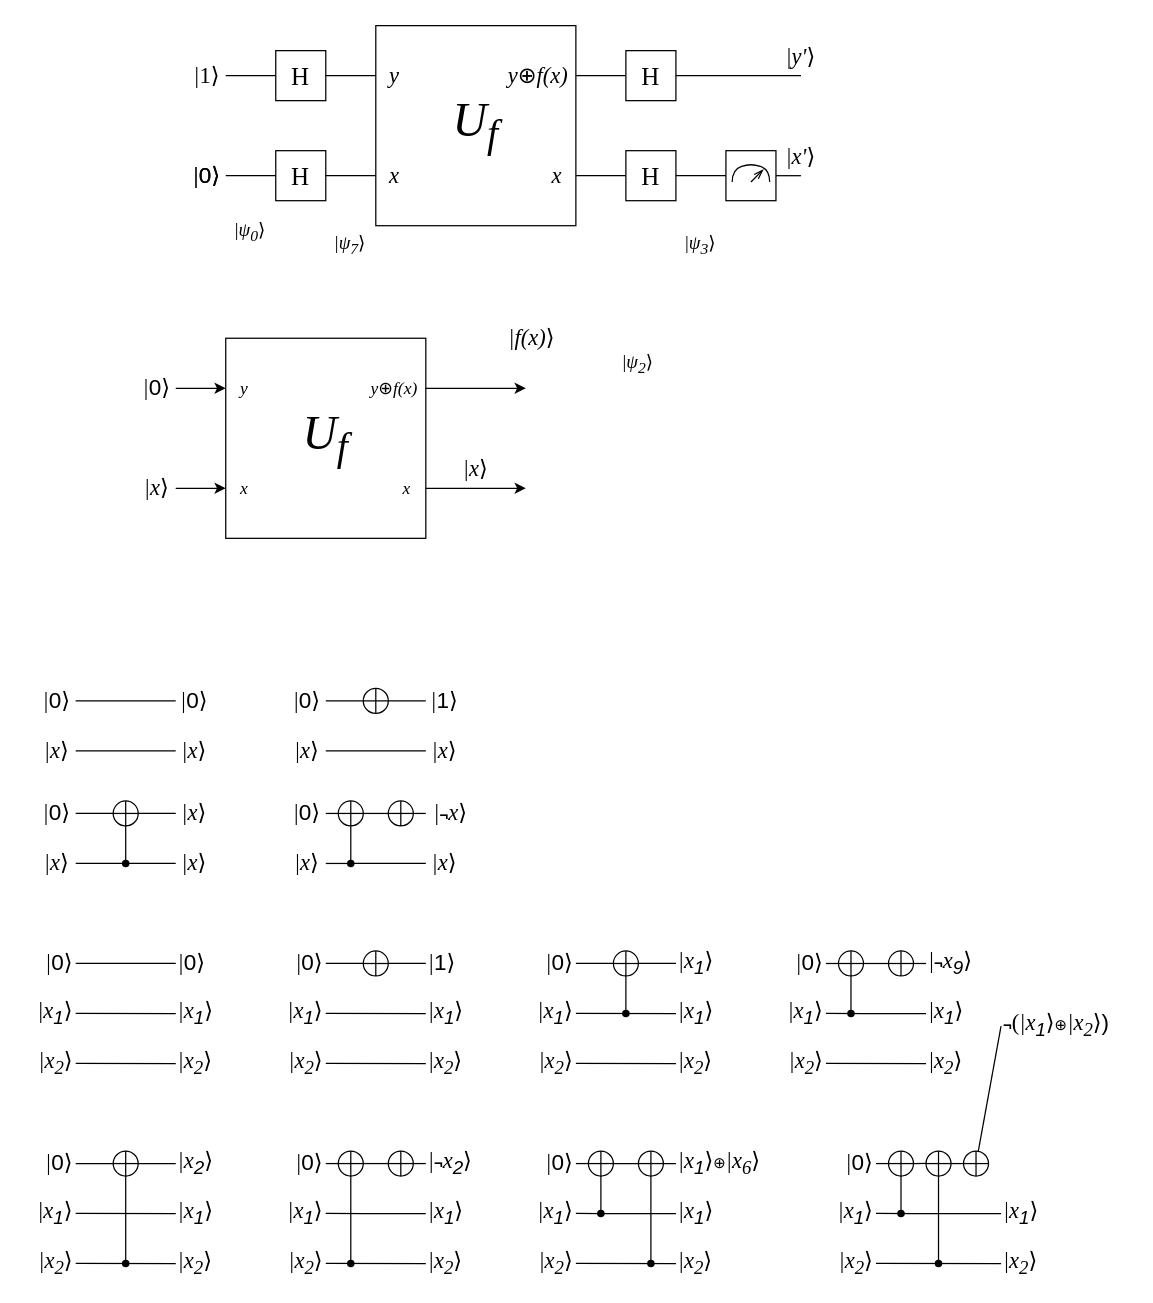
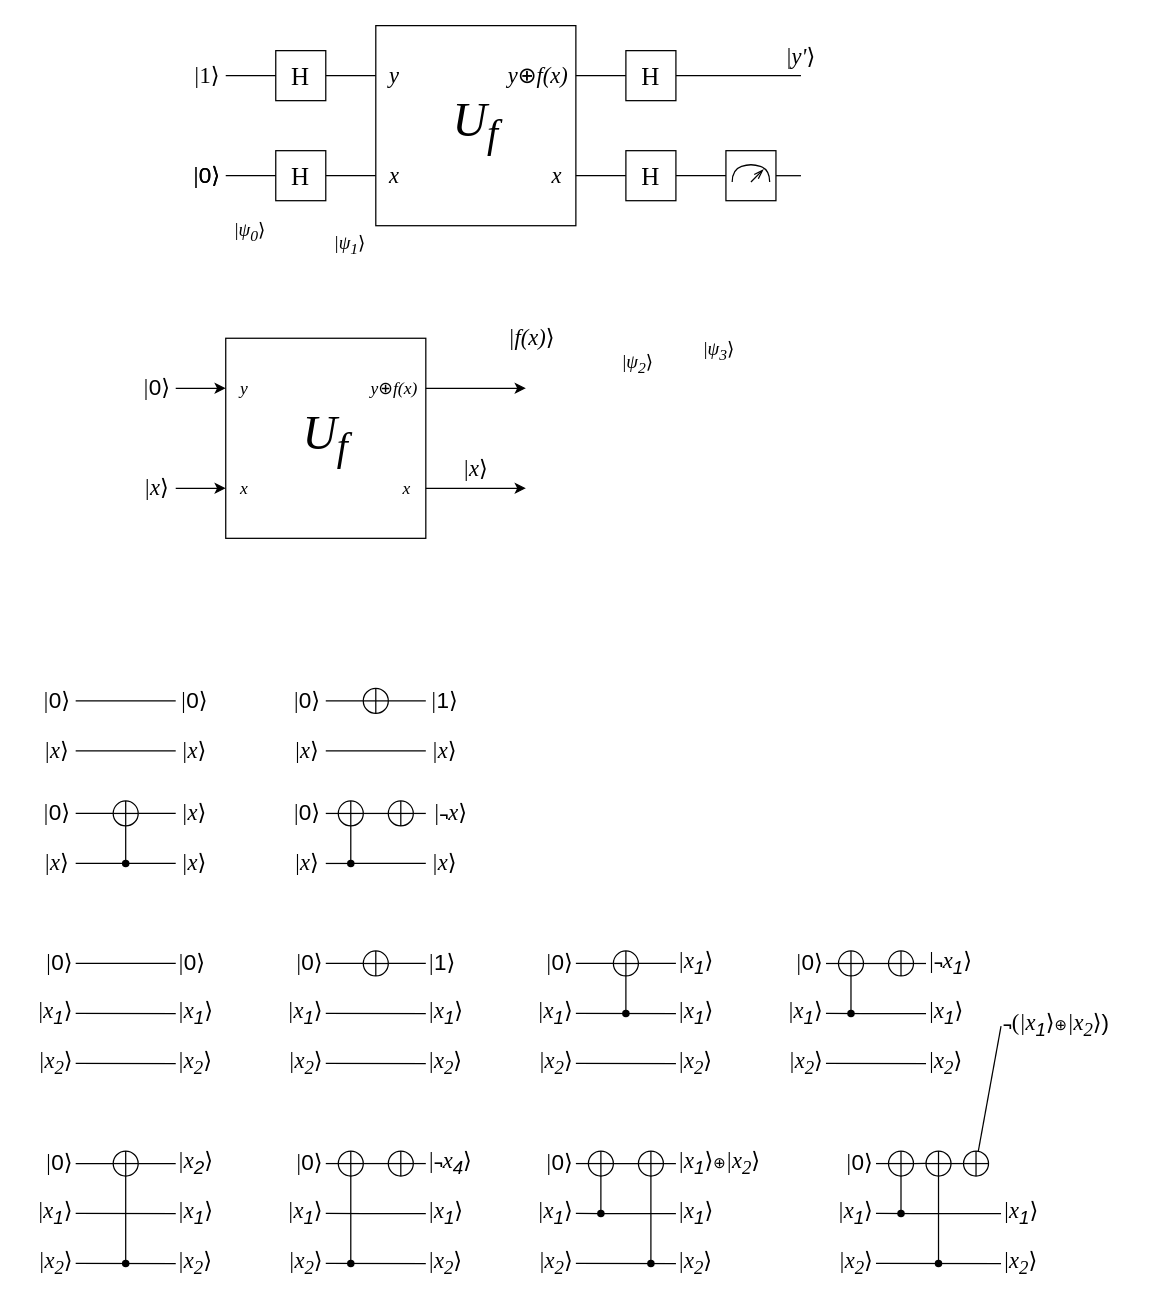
(801, 157) -> none
(351, 244) -> (351, 244)
(701, 244) -> (719, 351)
(947, 963) -> (947, 963)
(447, 1163) -> (447, 1163)
(712, 1163) -> (712, 1163)
